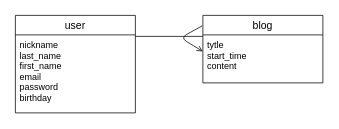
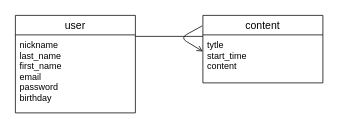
(263, 26) -> (263, 26)
